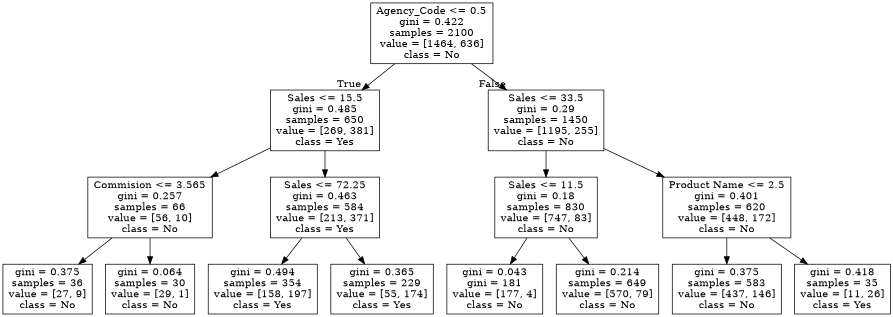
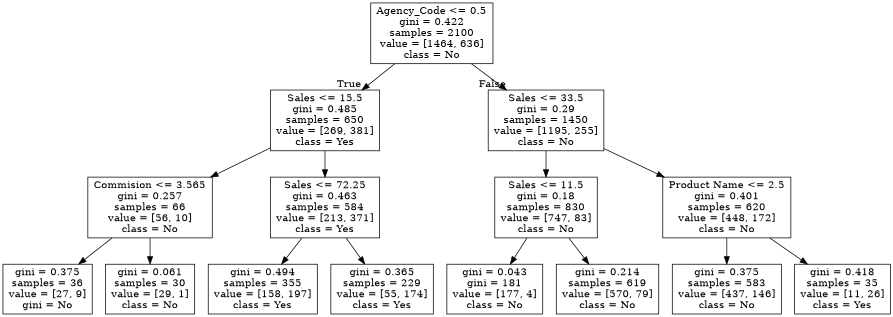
(48, 289) -> (48, 289)
(150, 289) -> (150, 289)
(263, 289) -> (263, 289)
(608, 289) -> (608, 289)
